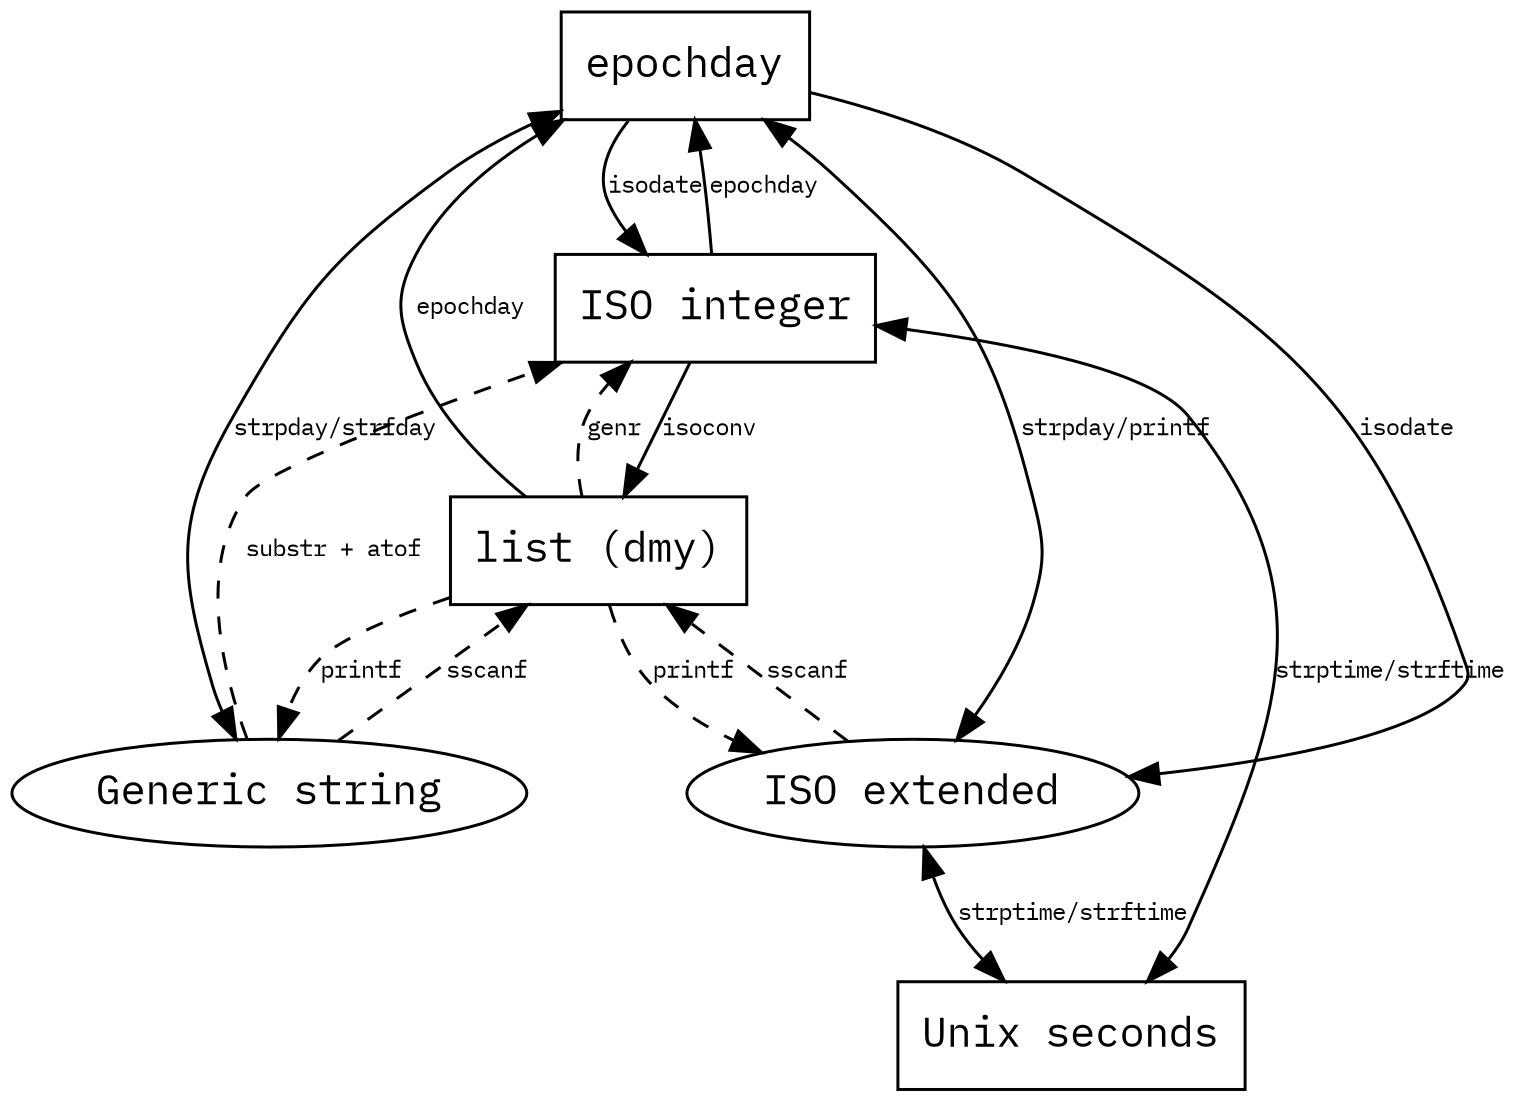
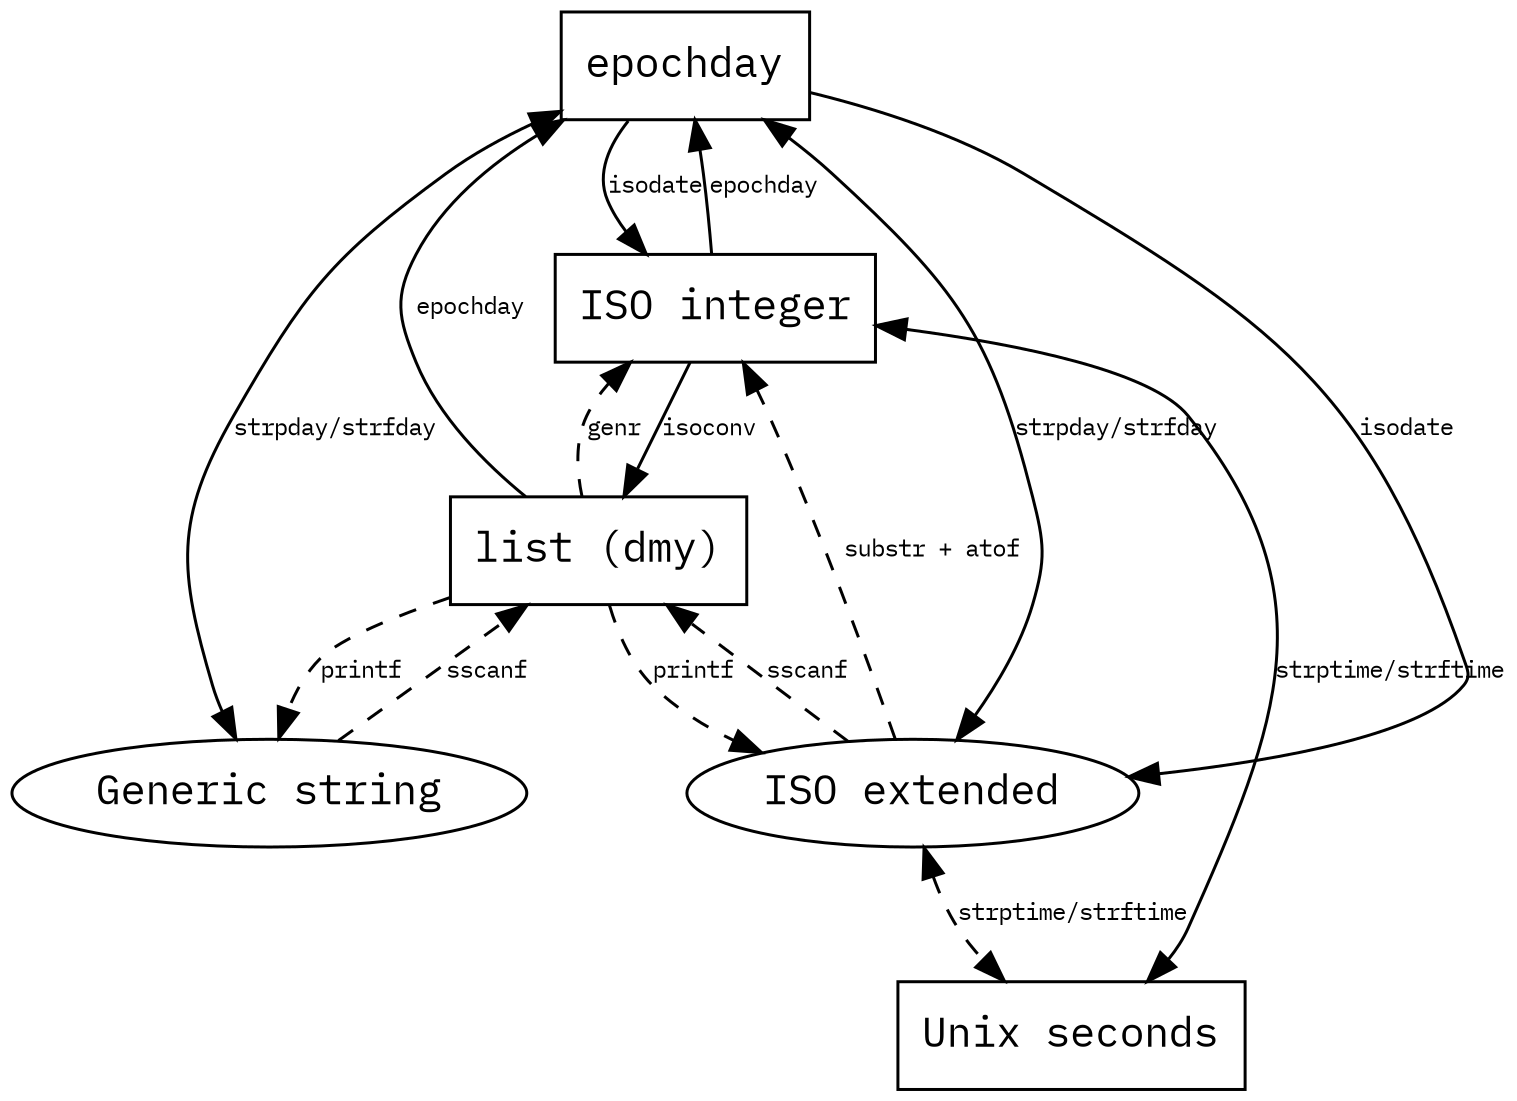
(1116, 430) -> (1116, 430)
(271, 478) -> (830, 563)
(953, 921) -> (953, 921)
